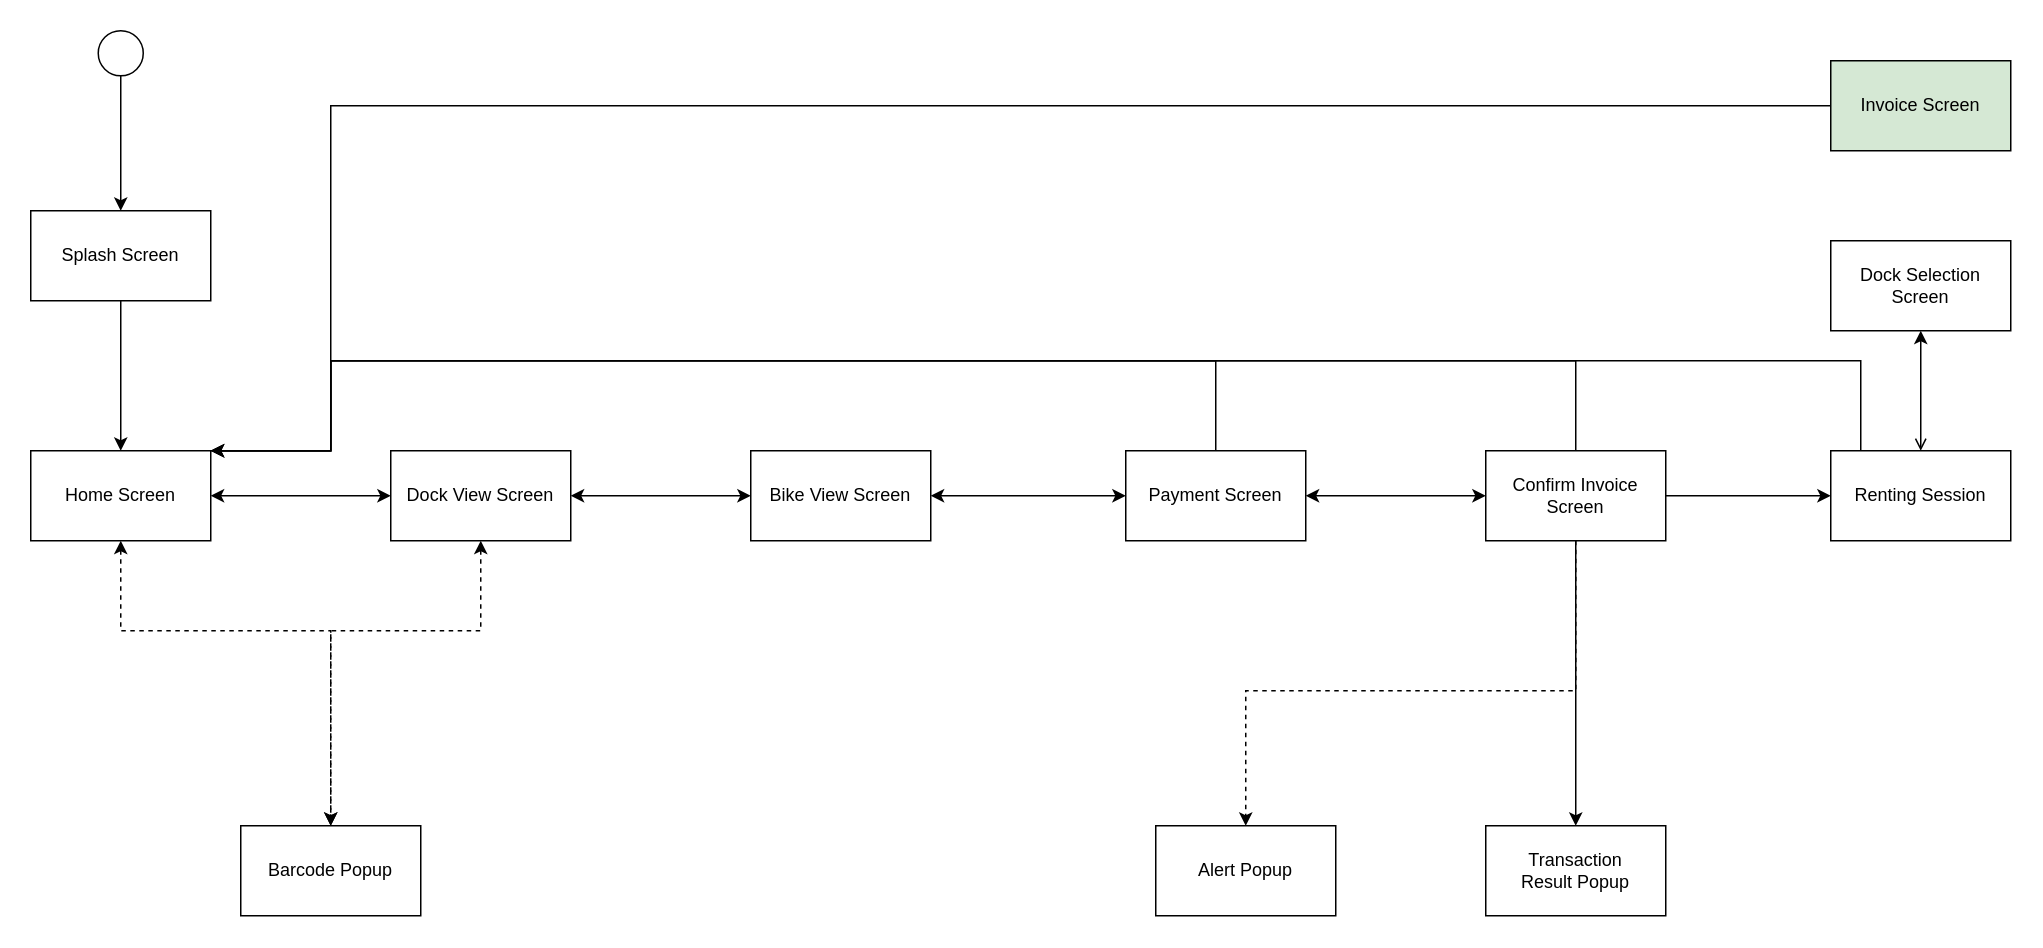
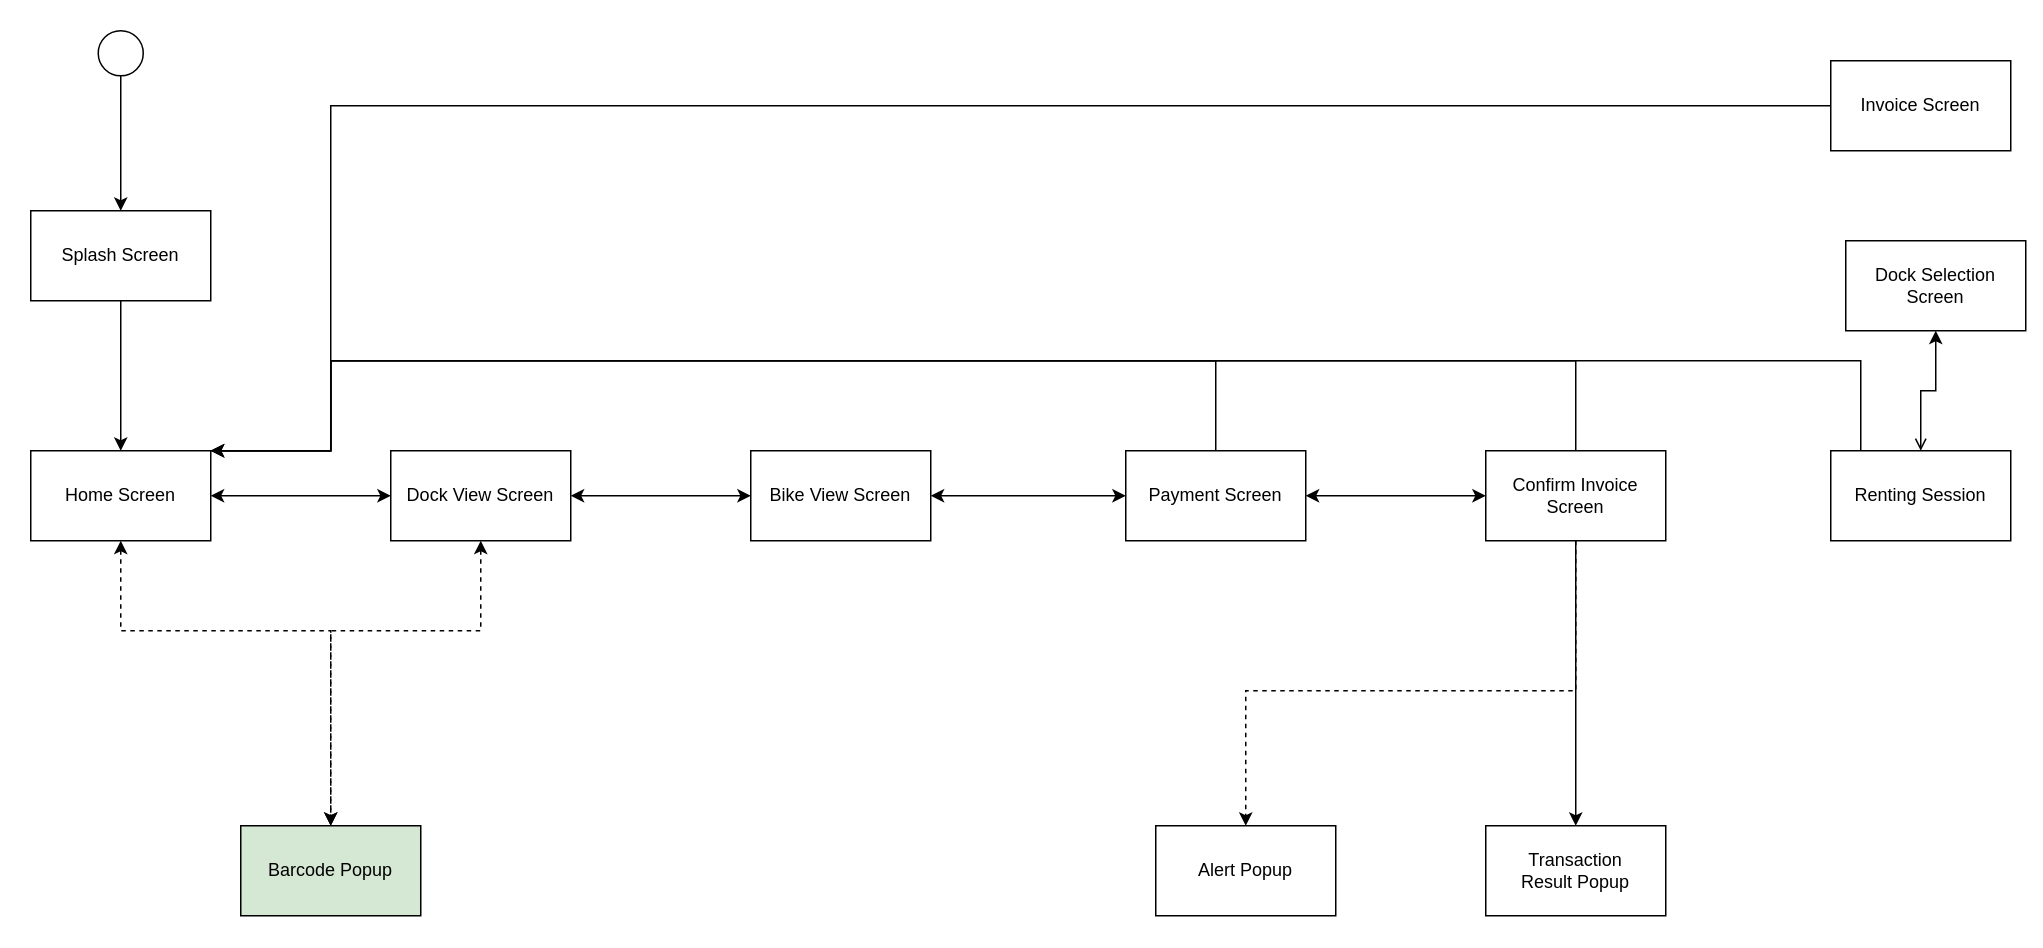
(1921, 106) -> (1921, 106)
(1921, 286) -> (1936, 286)
(1743, 496) -> none
(331, 871) -> (331, 871)
